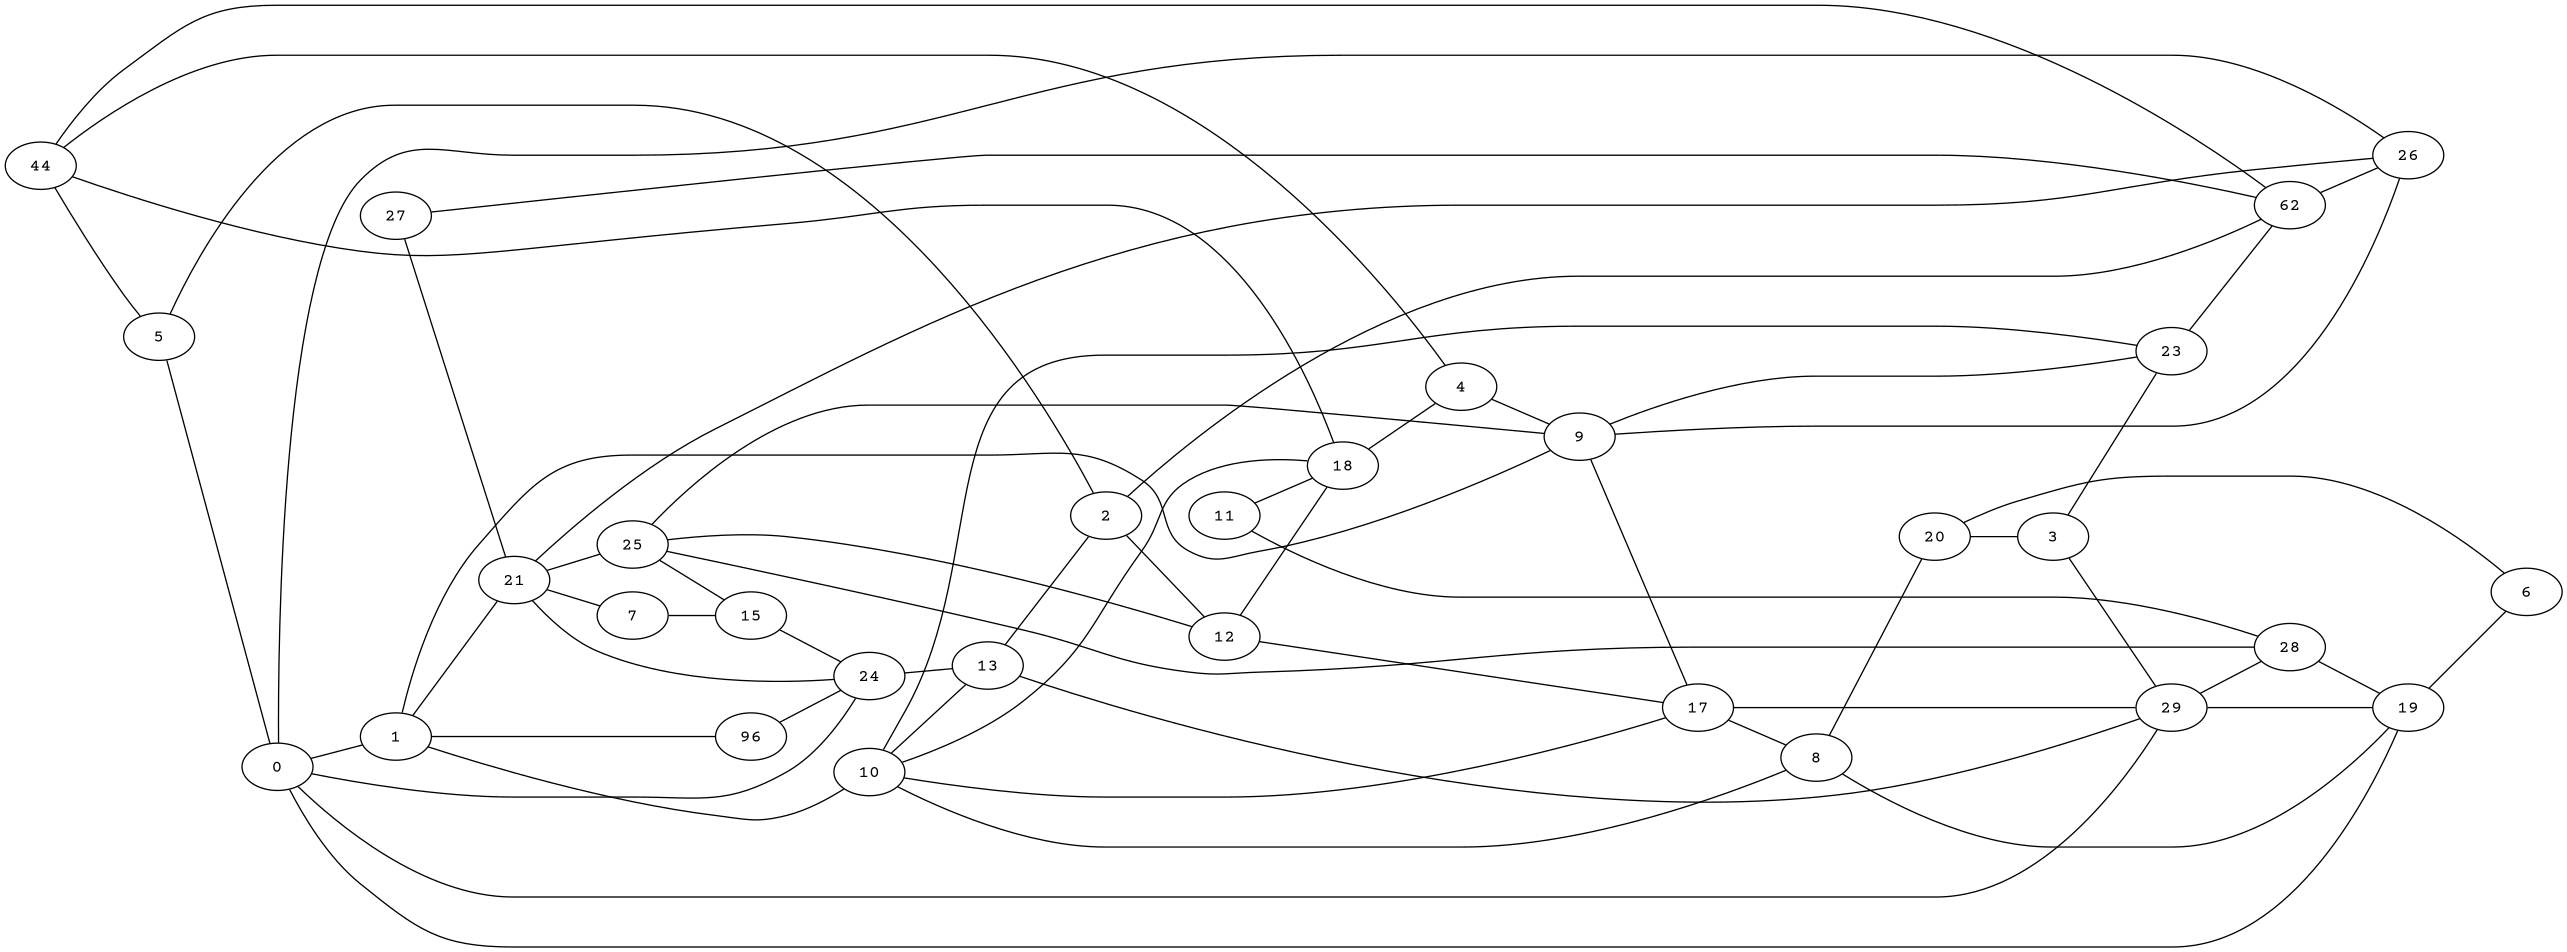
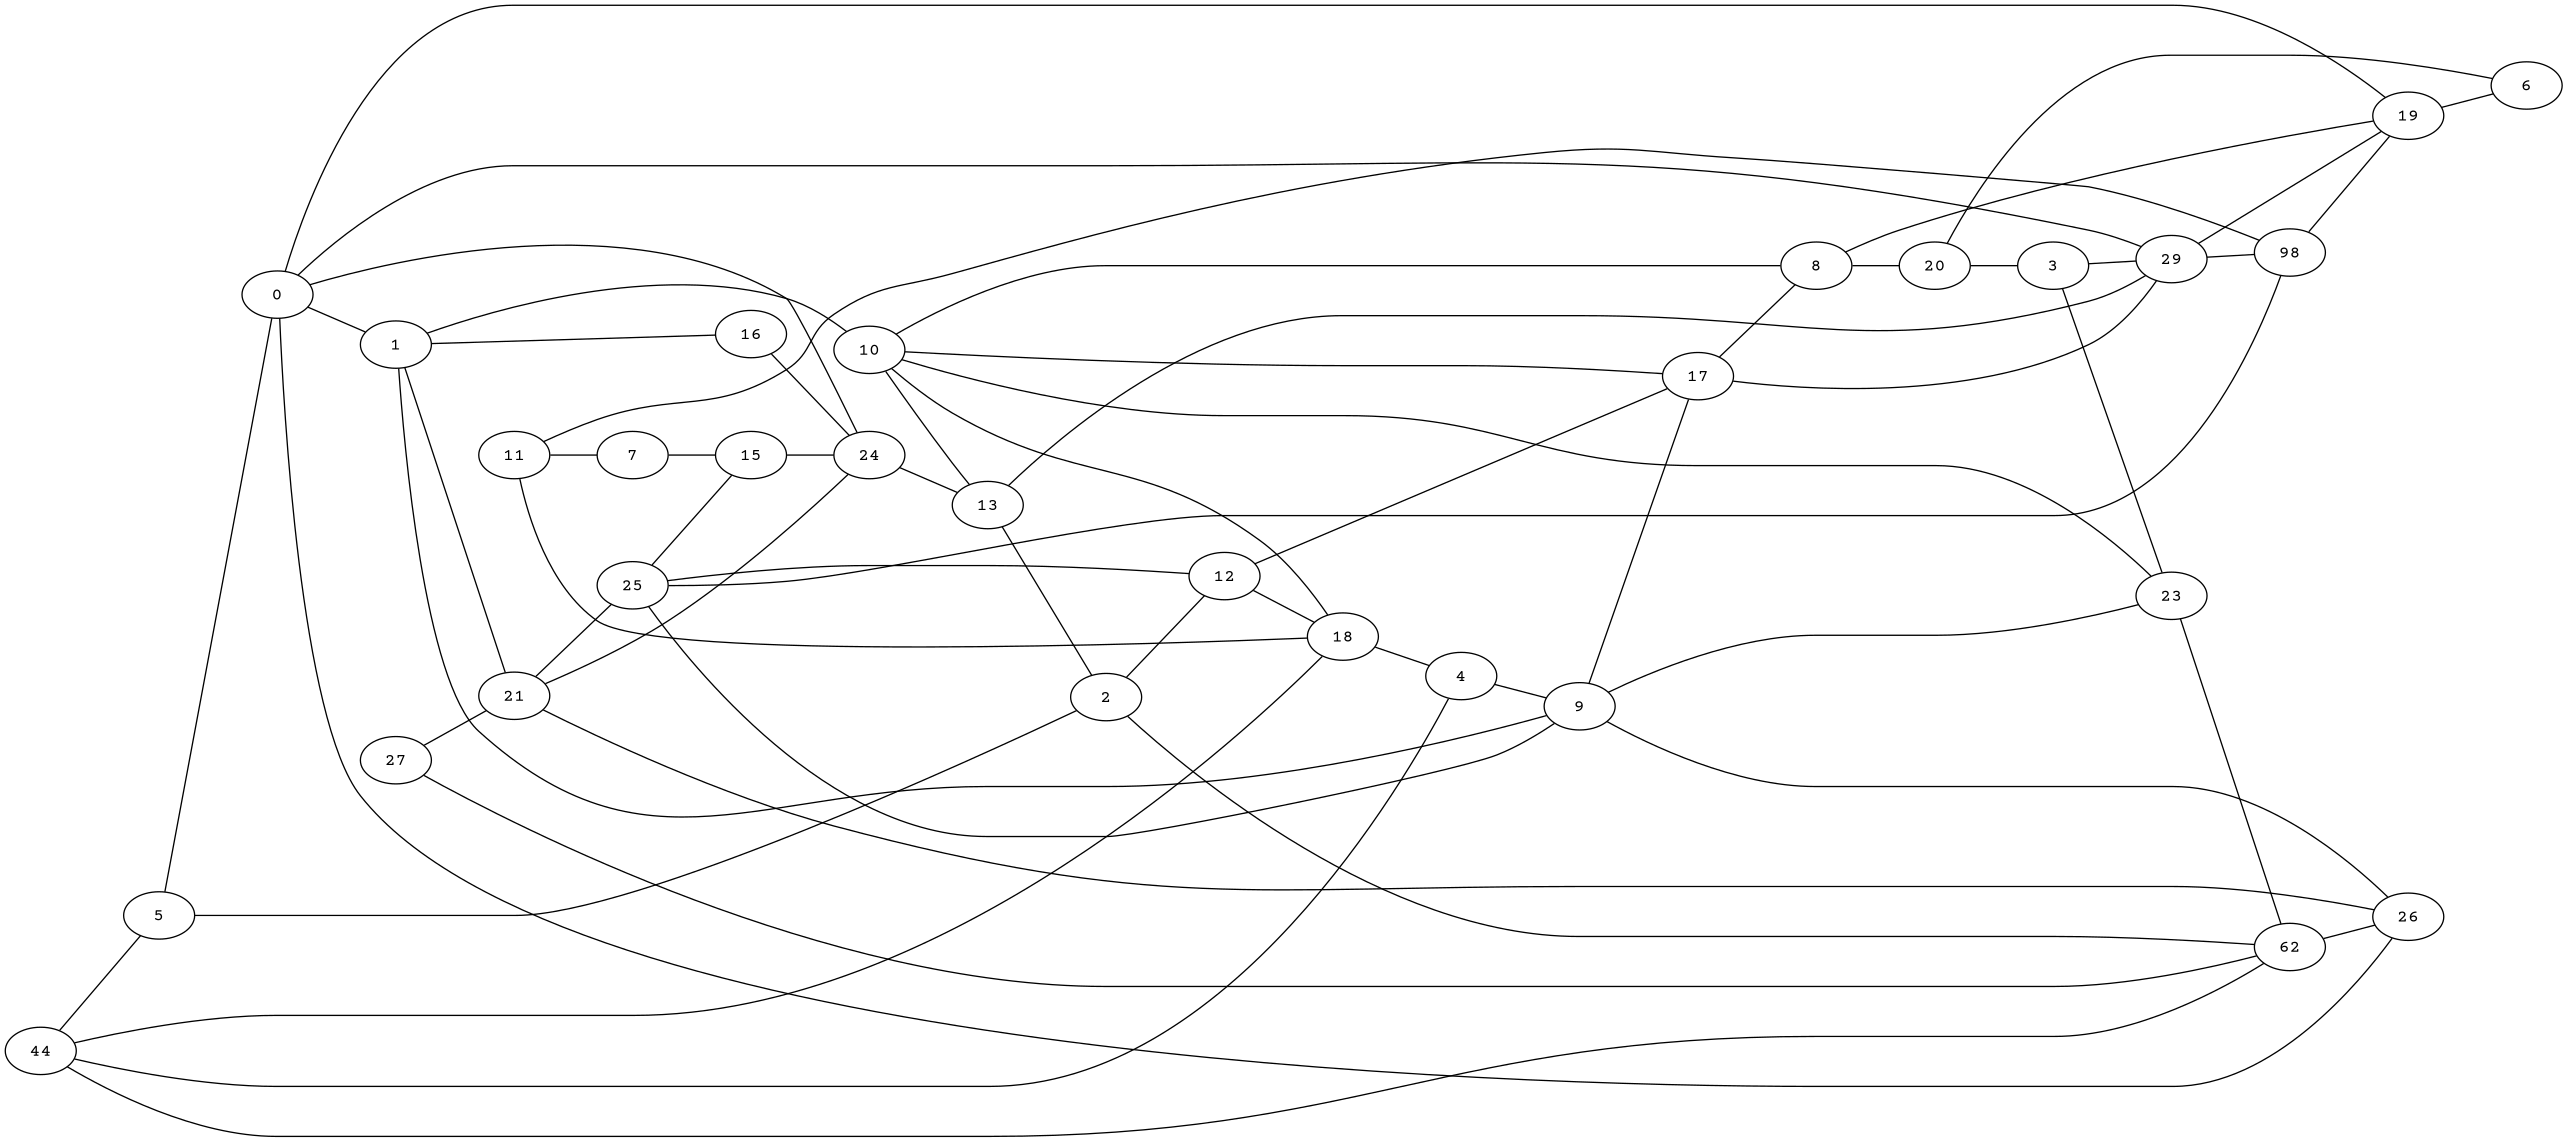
(574, 598) -> (574, 455)
(2290, 647) -> (2290, 253)
(751, 737) -> (751, 334)
